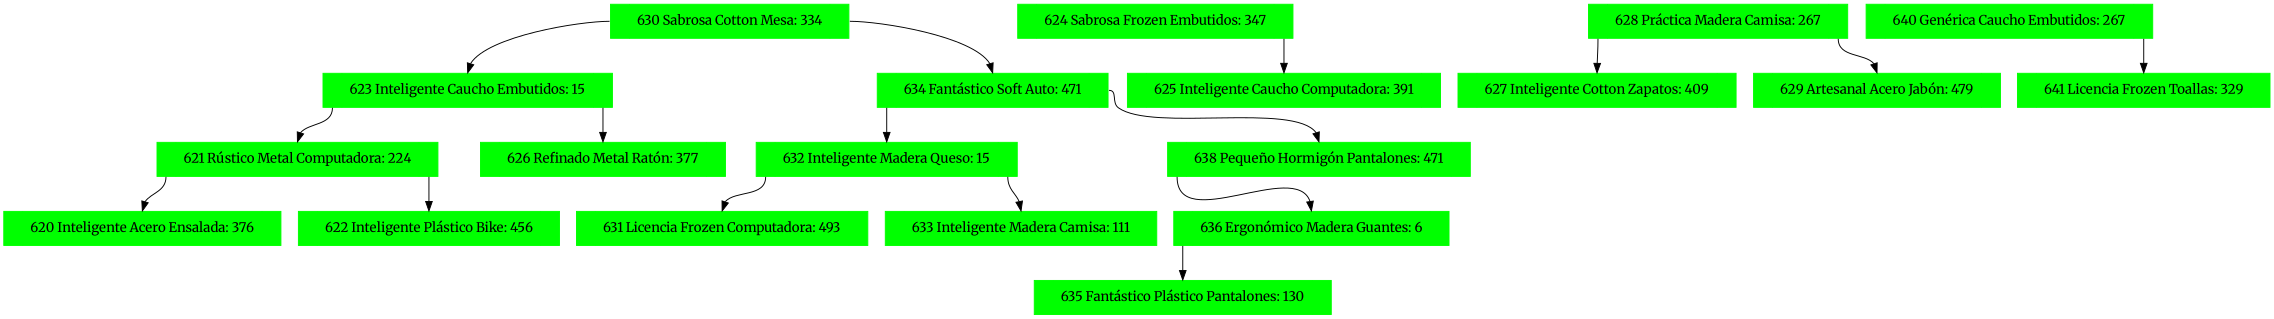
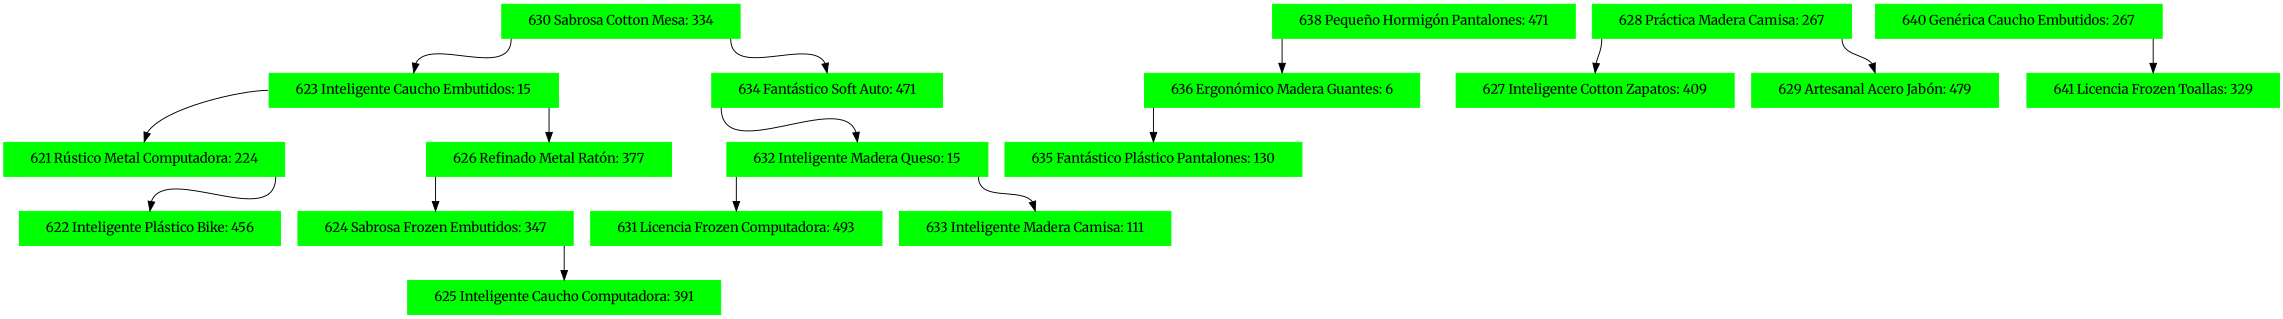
(1207, 118) -> none
none -> (436, 189)
(142, 228) -> none
